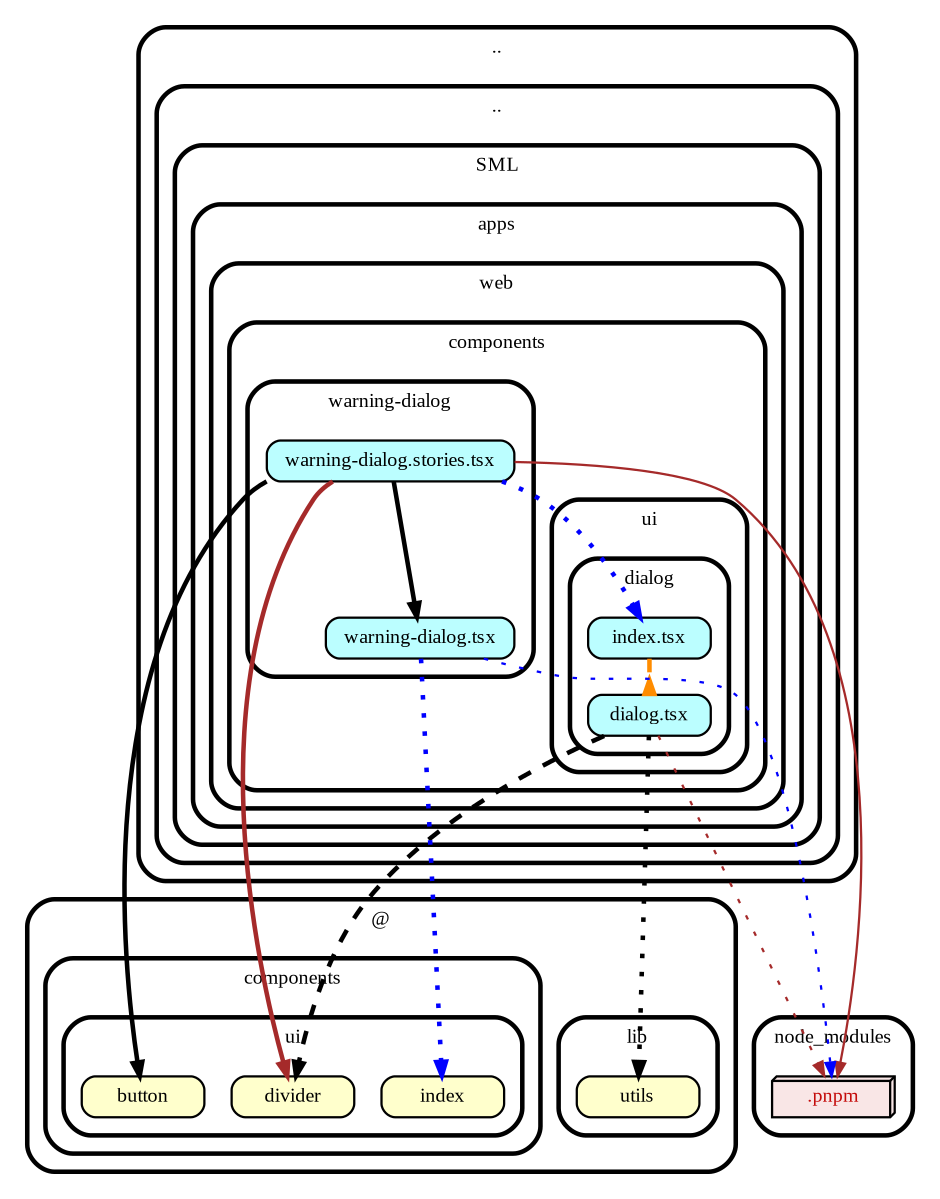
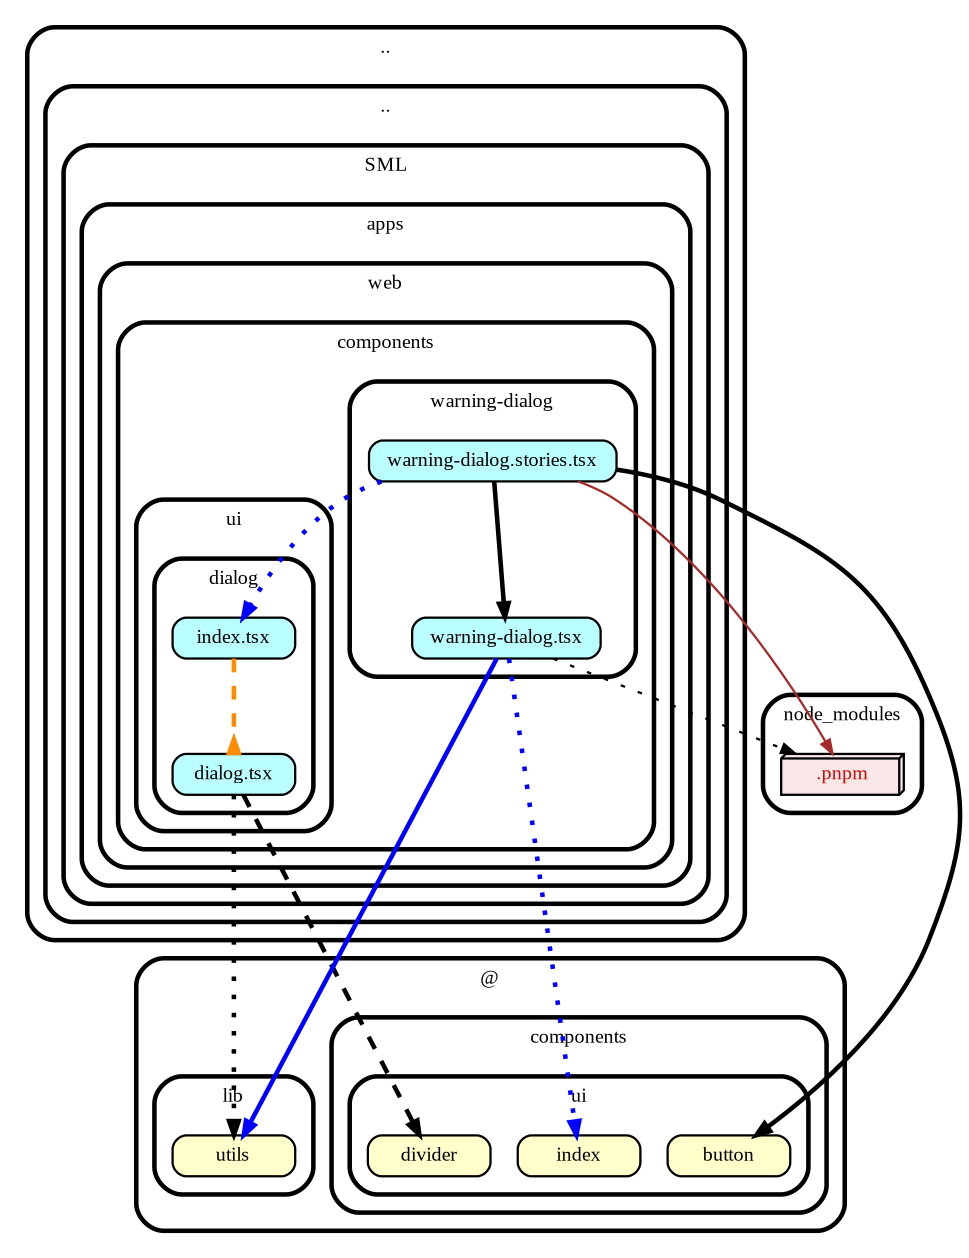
(705, 683) -> (639, 692)
(244, 763) -> none
none -> (404, 833)
(750, 924) -> none
